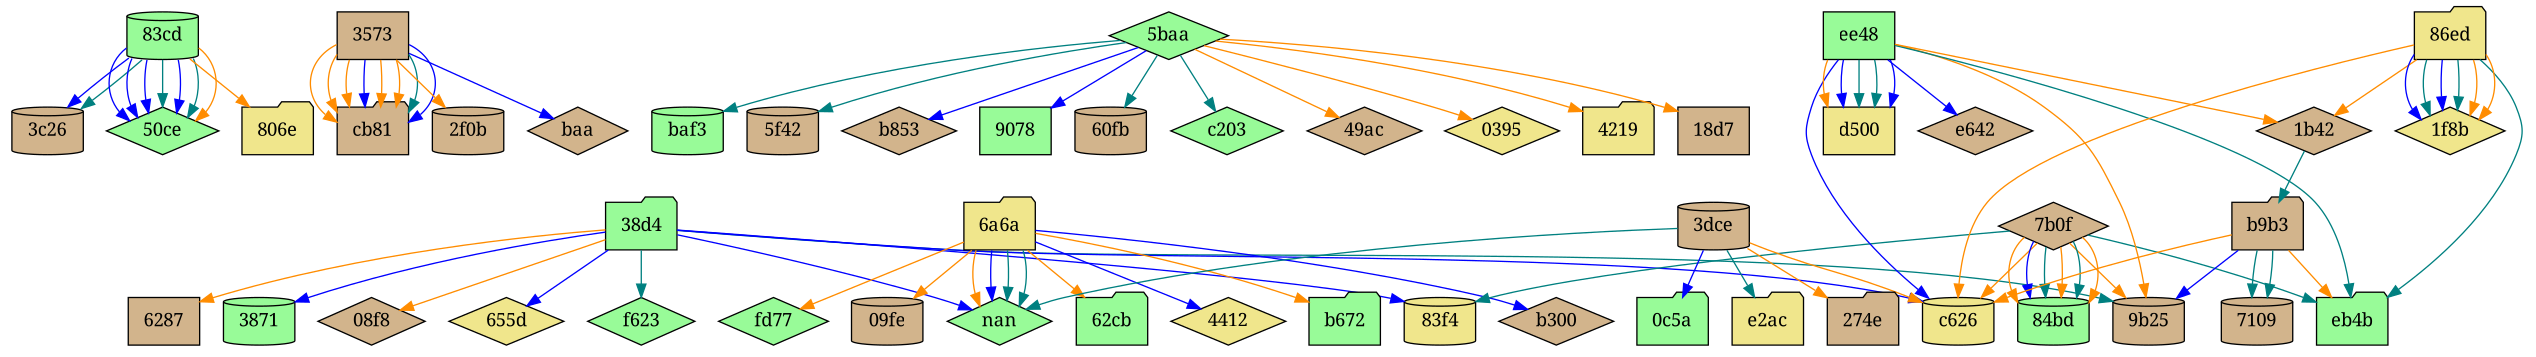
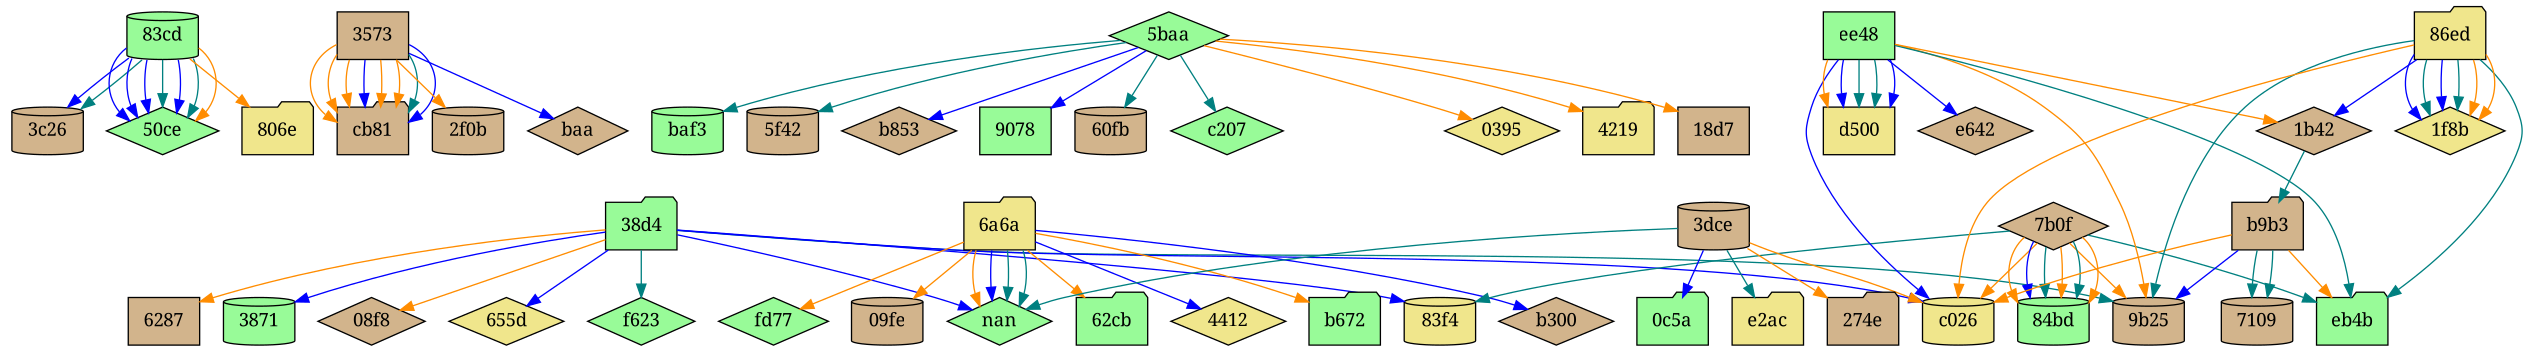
(2381, 84) -> (2381, 84)
none -> (2246, 106)
(1227, 131) -> (1227, 131)
(1365, 131) -> none
(1958, 321) -> (1958, 321)
